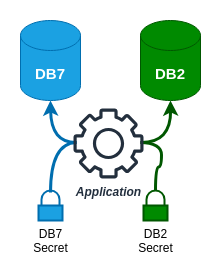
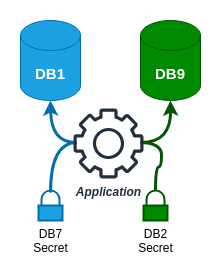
(51, 74) -> (51, 74)
(171, 74) -> (171, 74)
